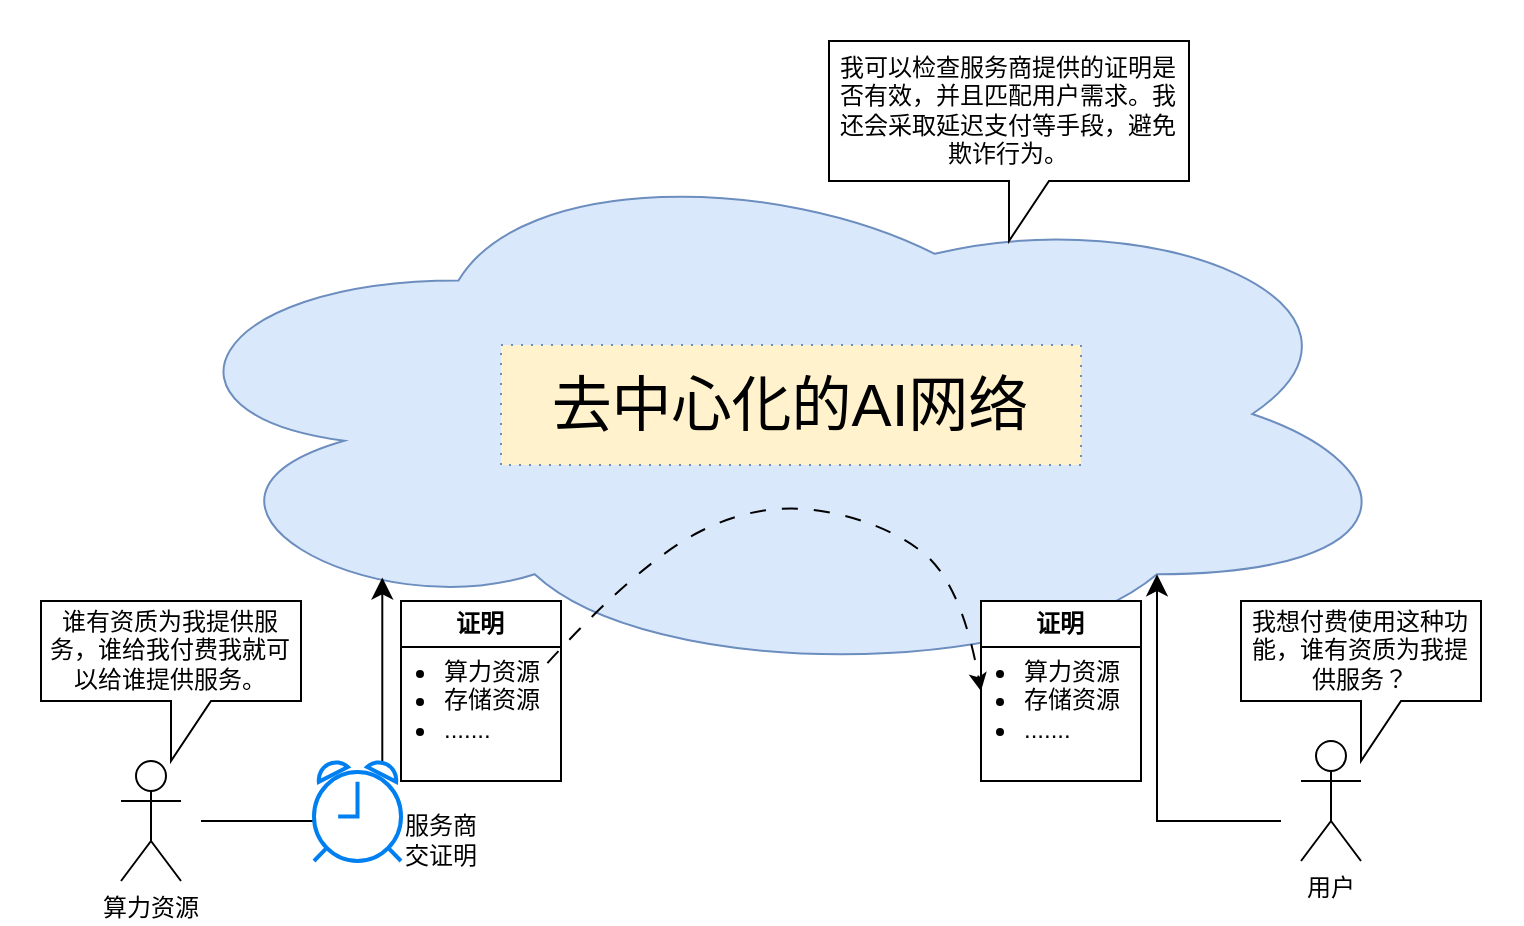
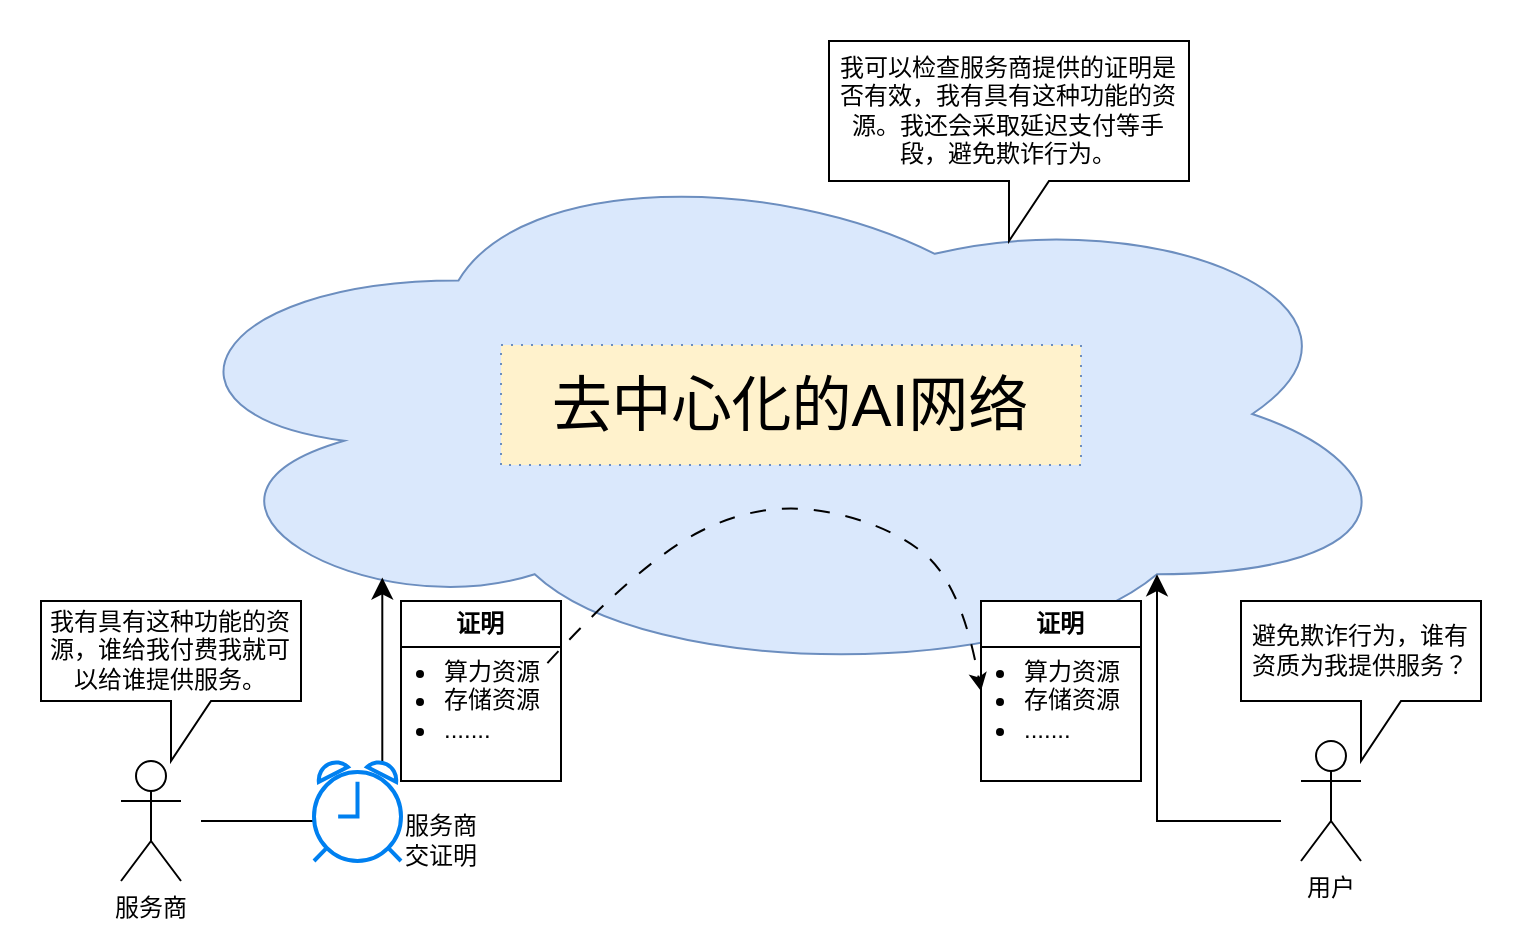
(1009, 111) -> (1009, 111)
(171, 651) -> (171, 651)
(1361, 651) -> (1361, 651)
(152, 909) -> (152, 909)
